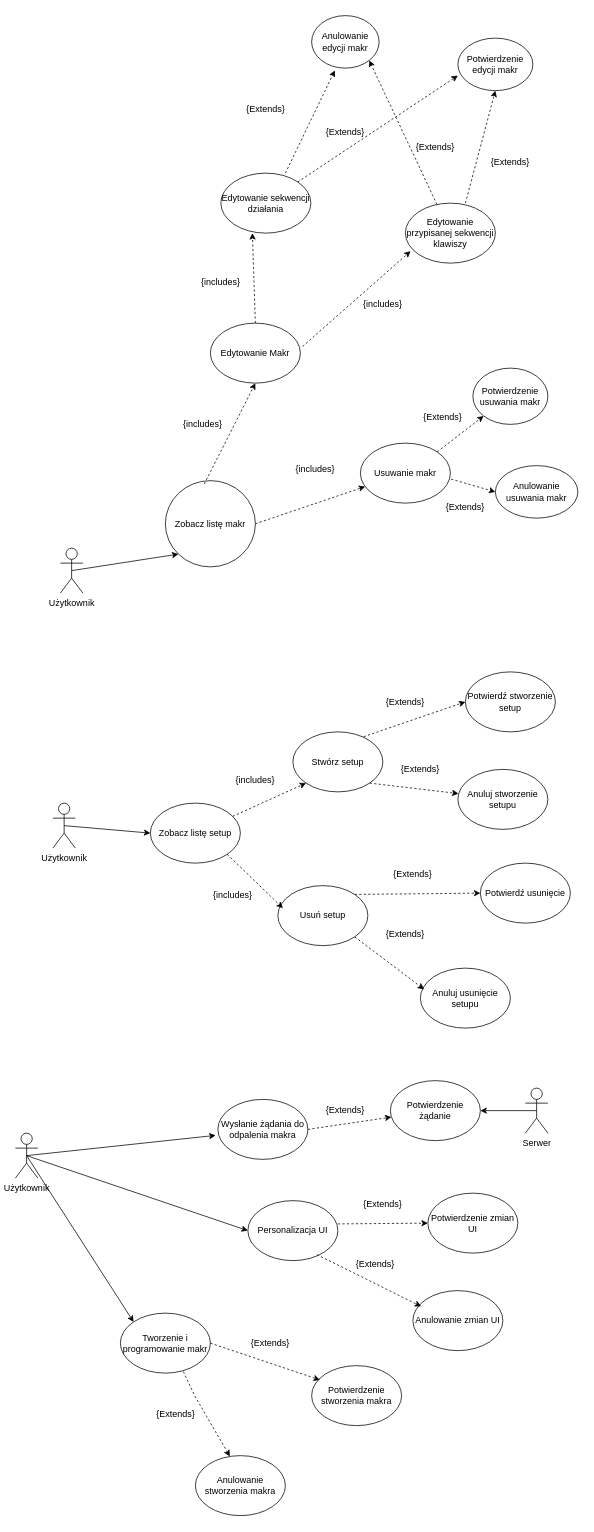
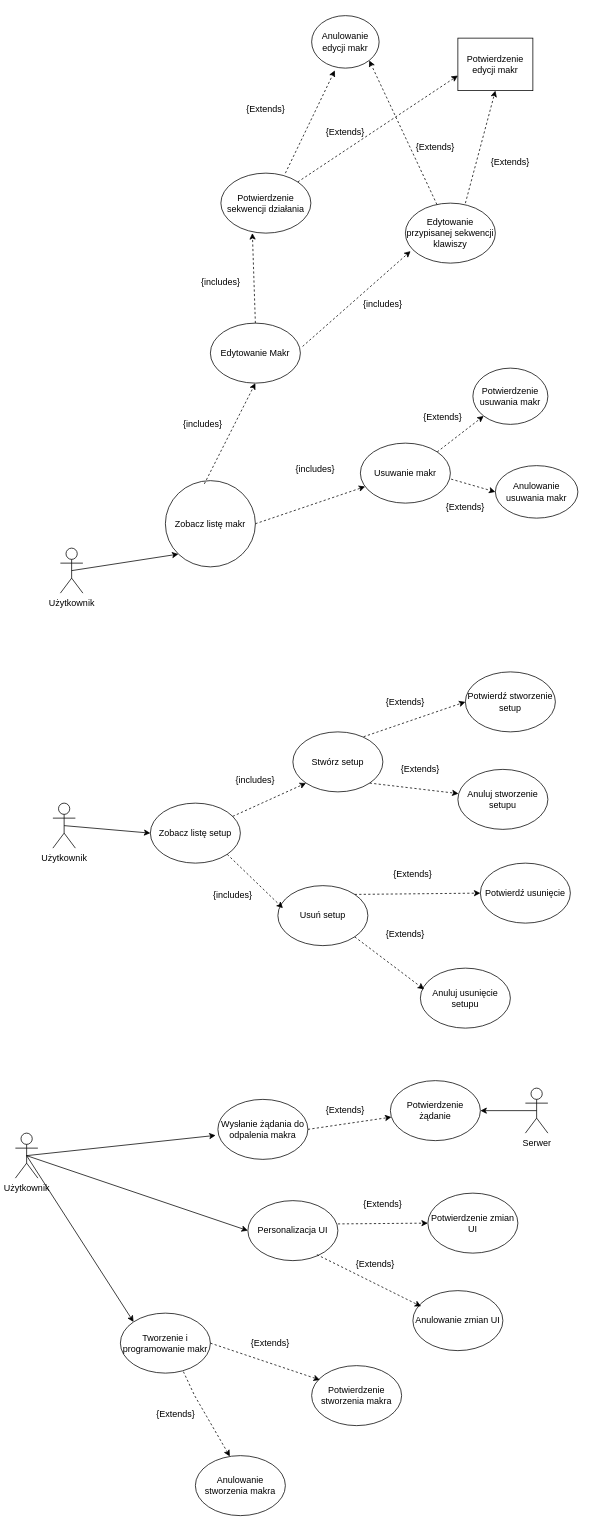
(495, 64) -> (495, 64)
(266, 203) -> (266, 203)
